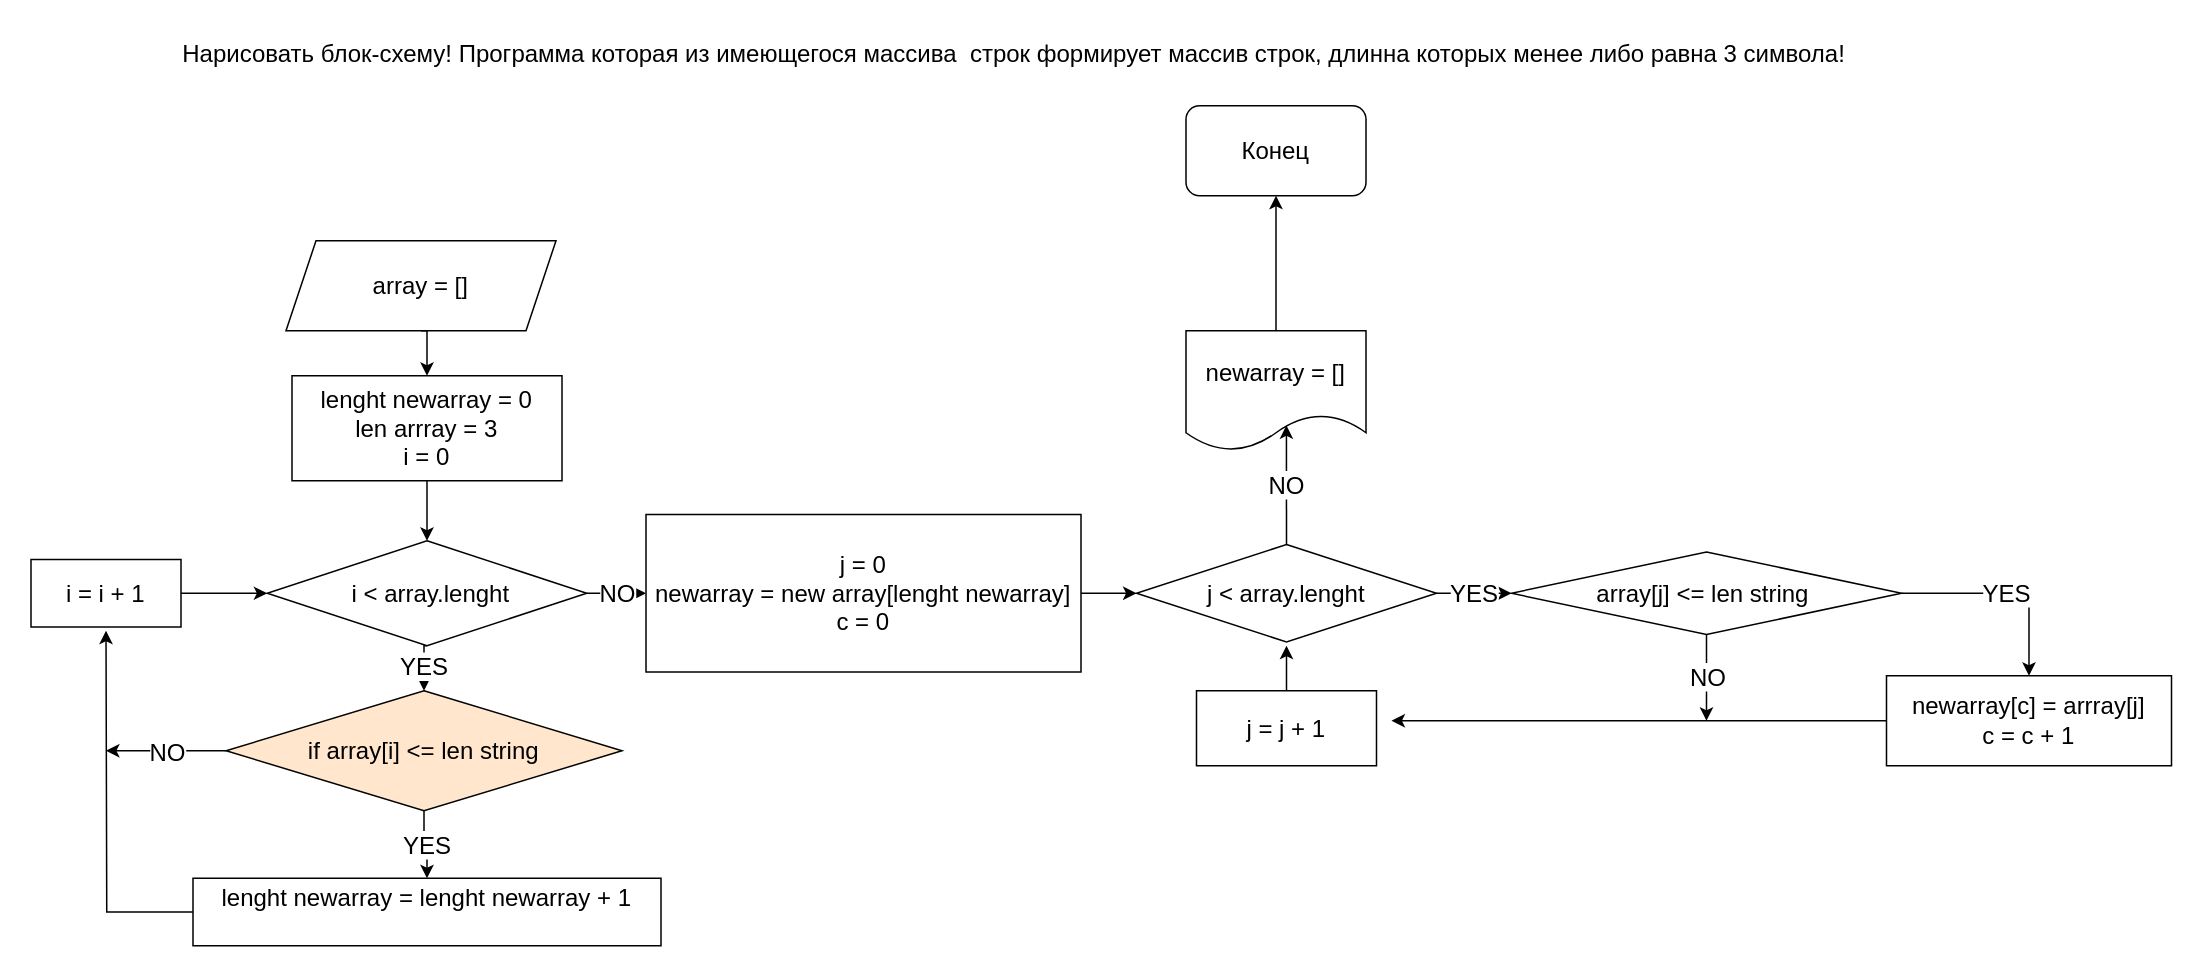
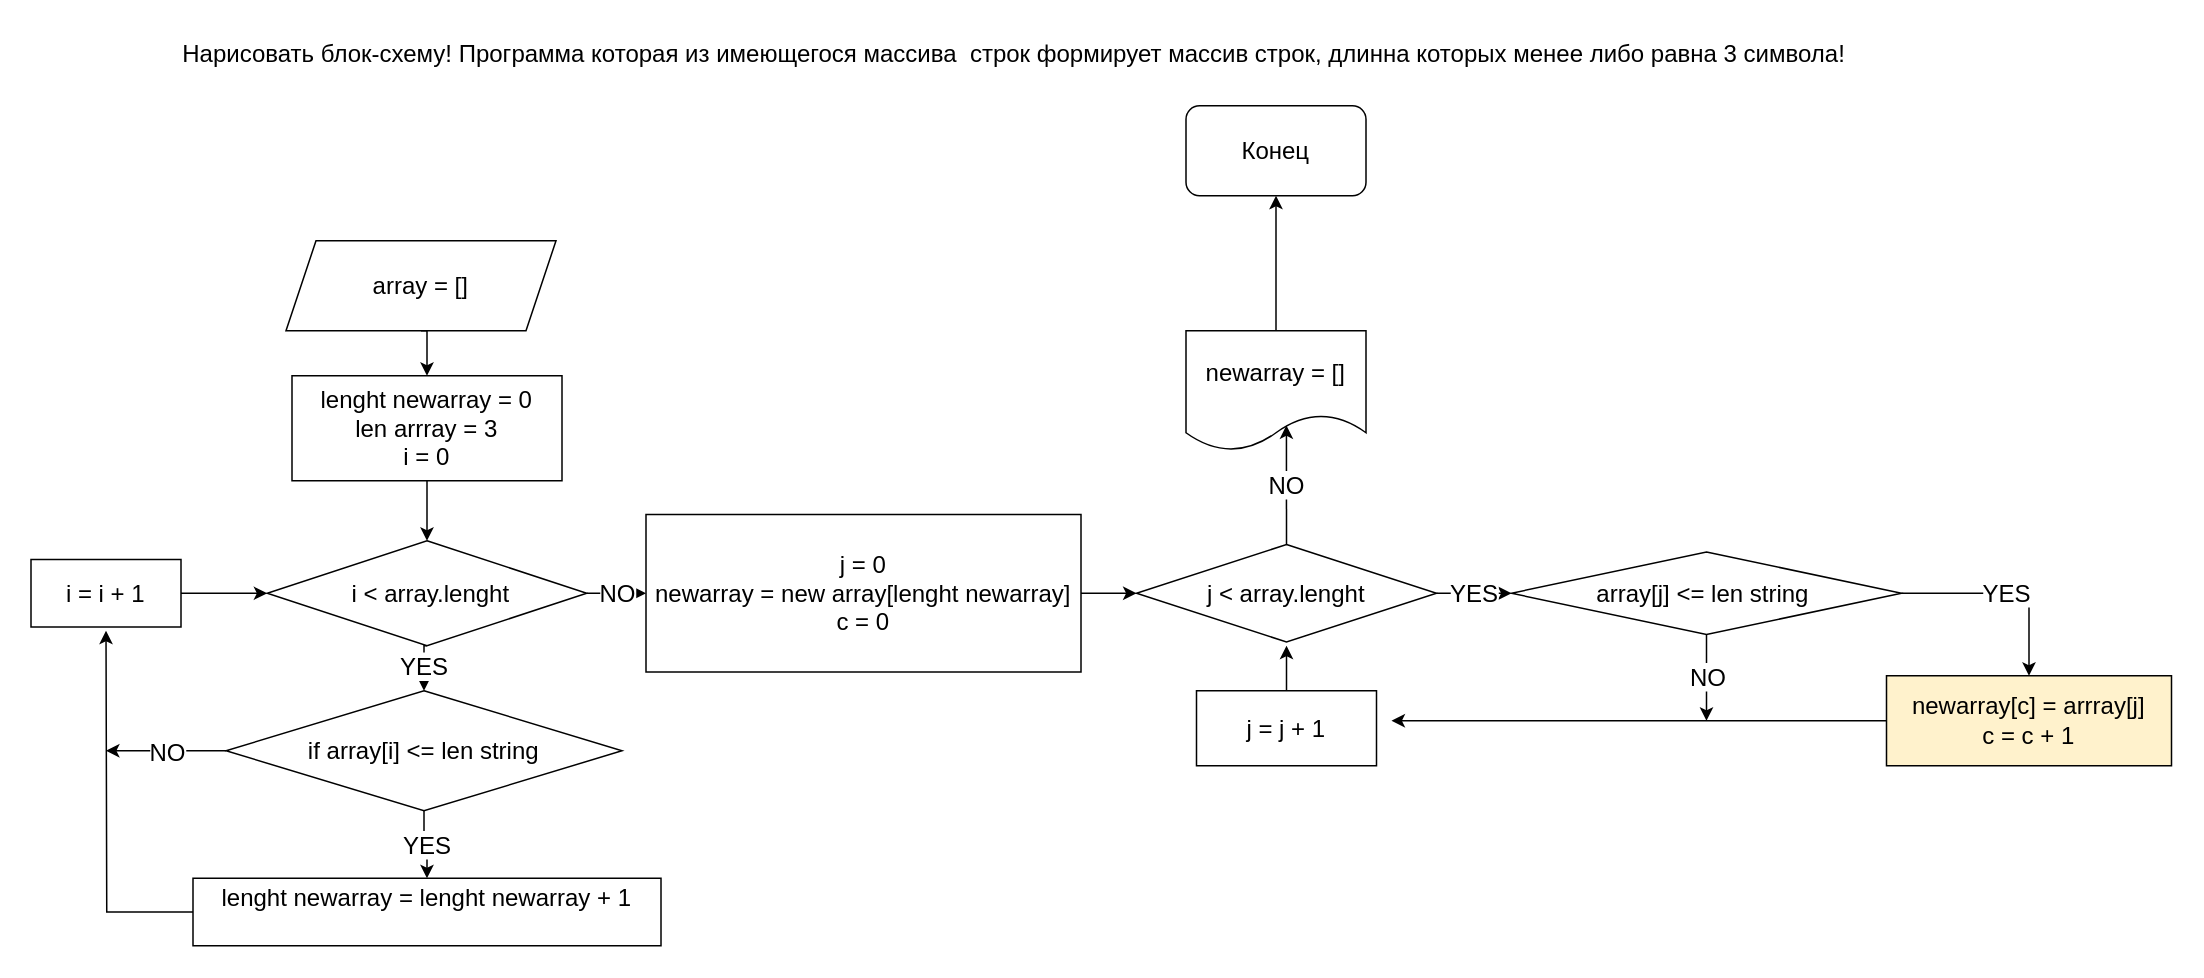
(2029, 721) -> (2029, 721)
(424, 751) -> (424, 751)
